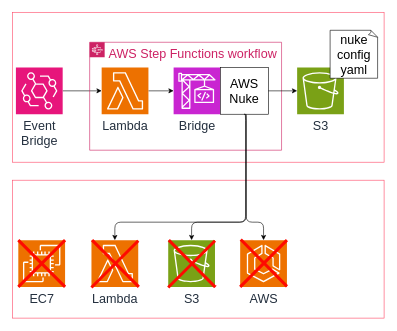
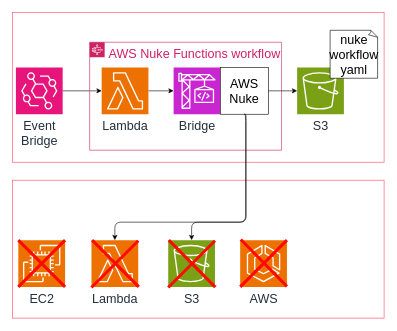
(354, 54) -> (354, 54)
(195, 62) -> (195, 62)
(263, 226) -> none
(42, 299) -> (42, 299)
